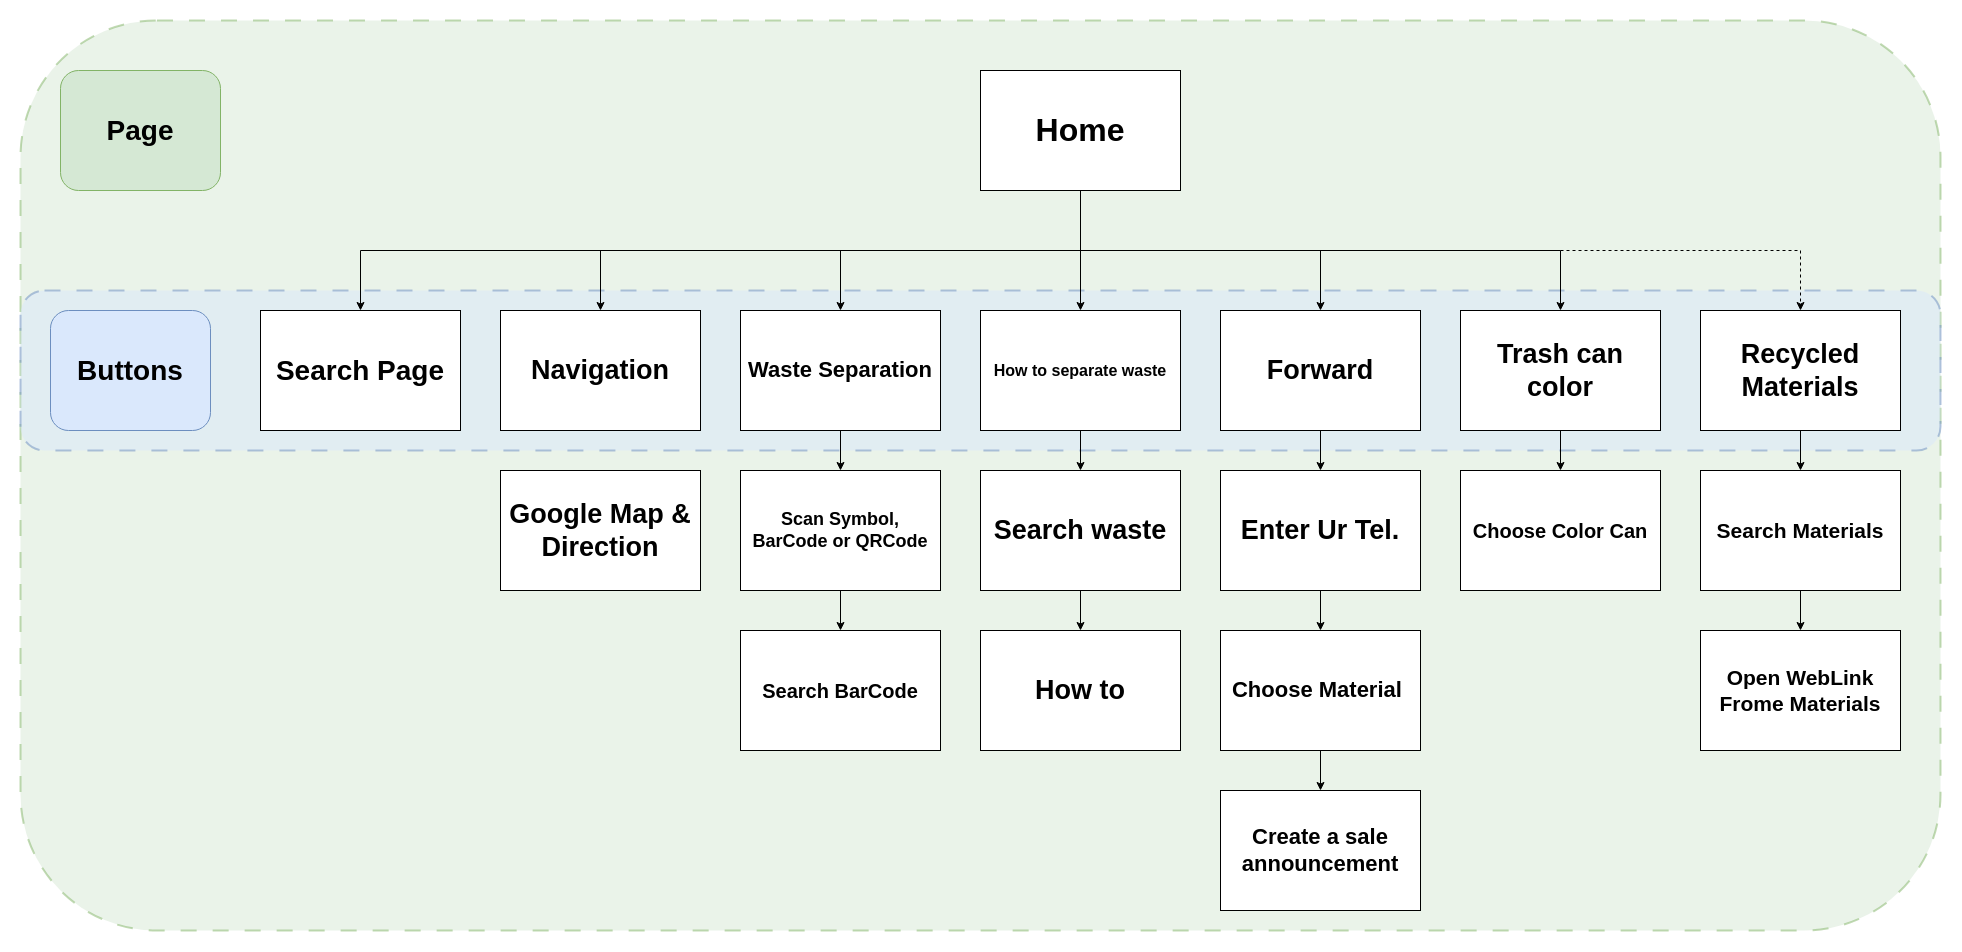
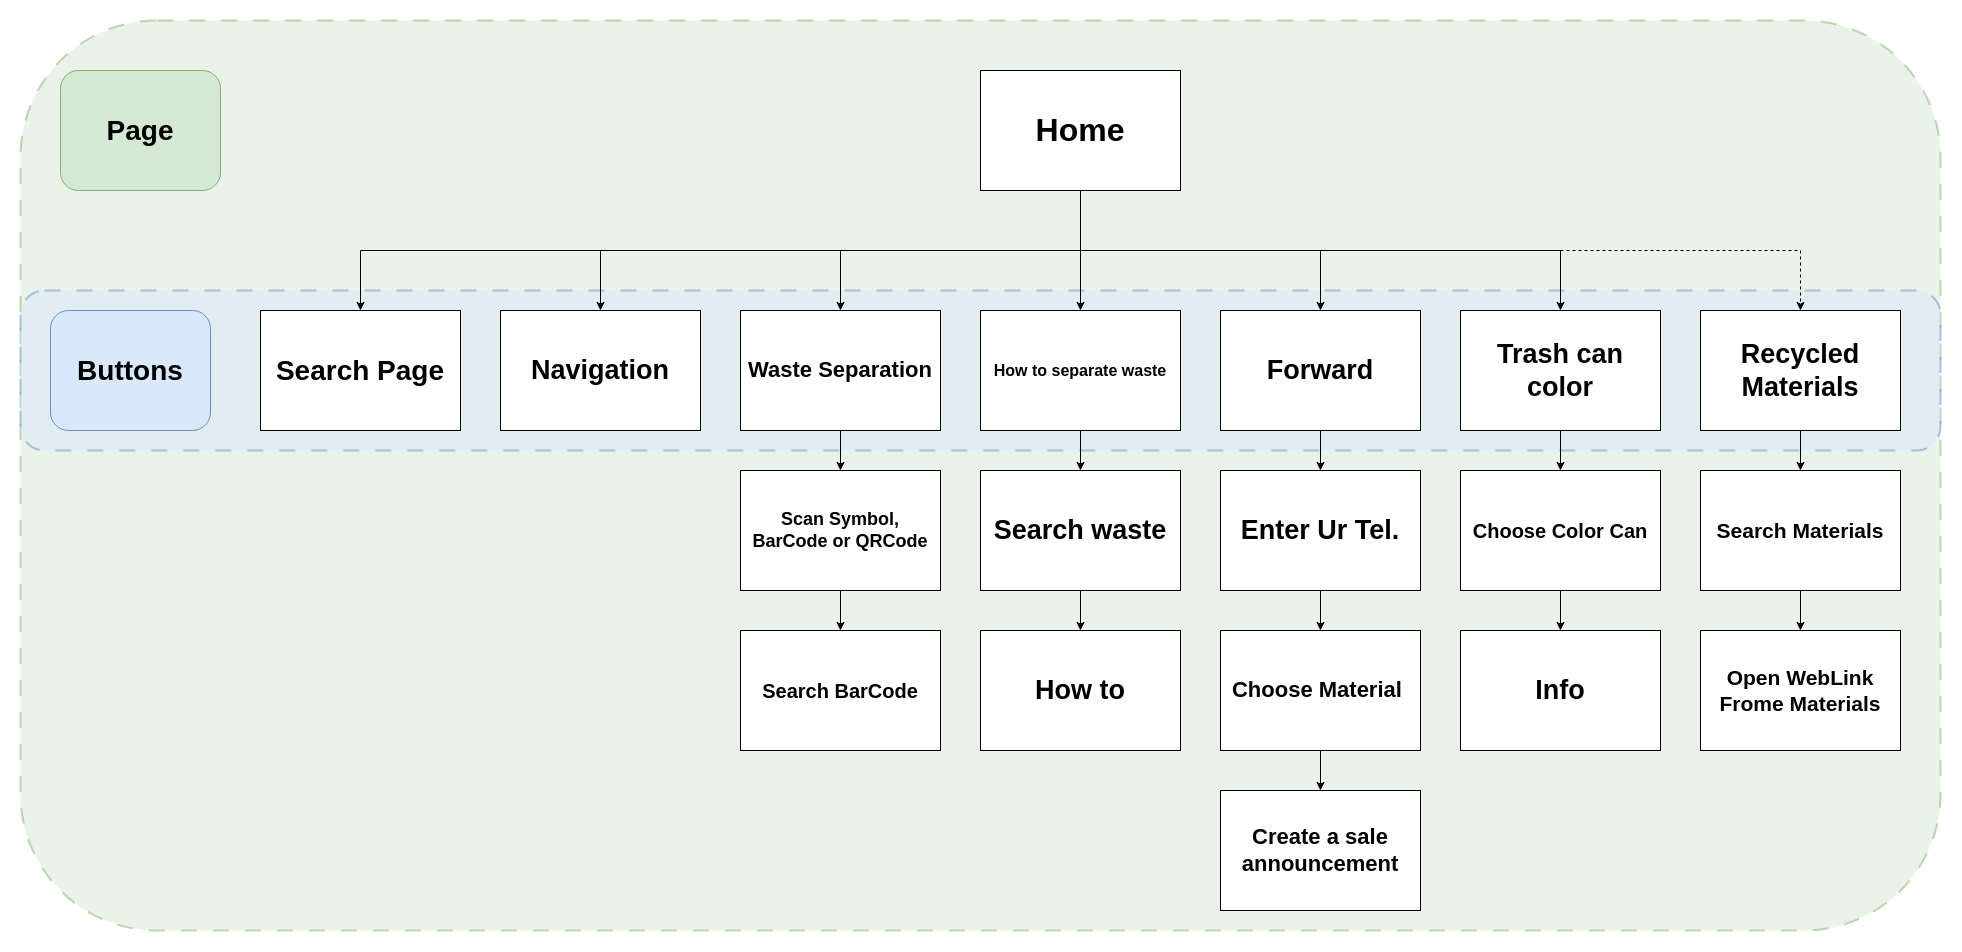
(601, 531) -> none
none -> (1561, 607)
none -> (1561, 691)
